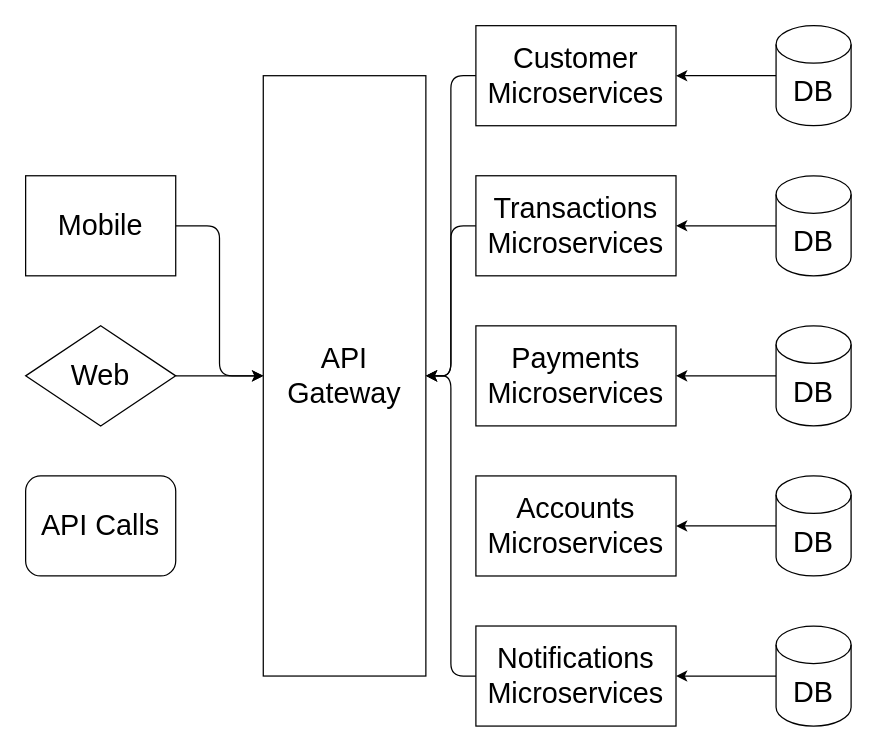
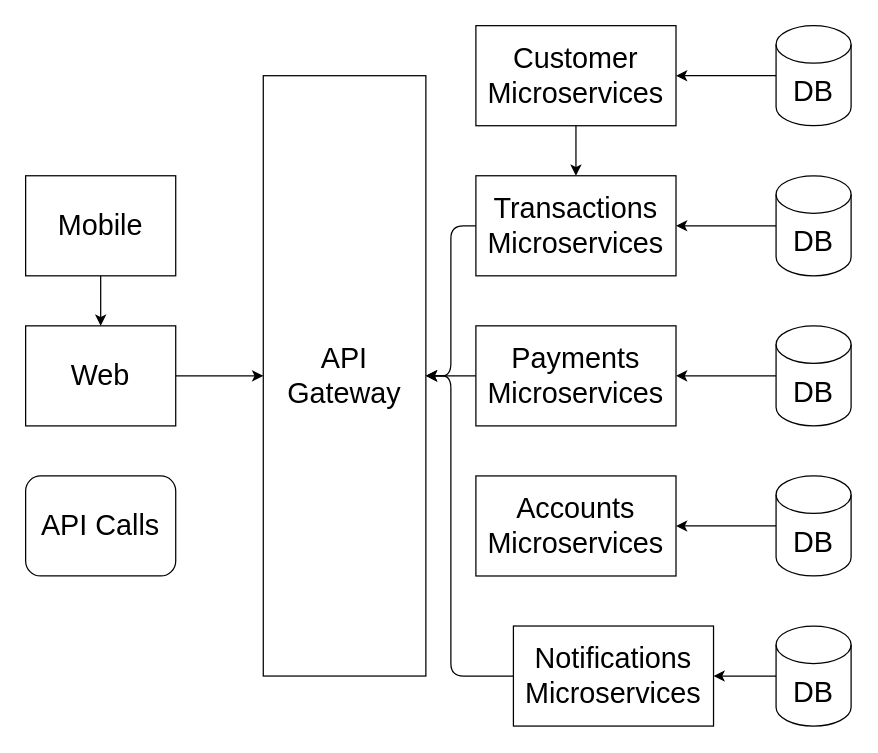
(451, 145) -> (576, 147)
(219, 281) -> (101, 297)
(101, 376) -> (101, 376)
none -> (463, 376)
(576, 676) -> (613, 676)
